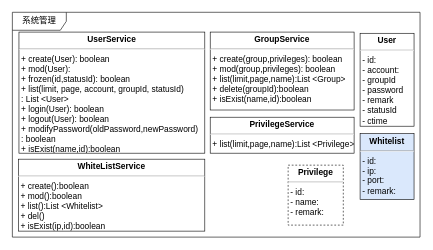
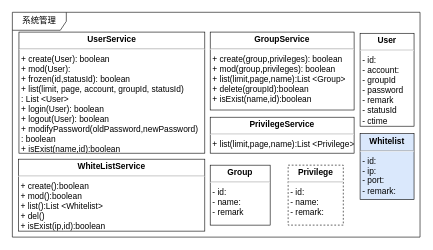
none -> (240, 195)
